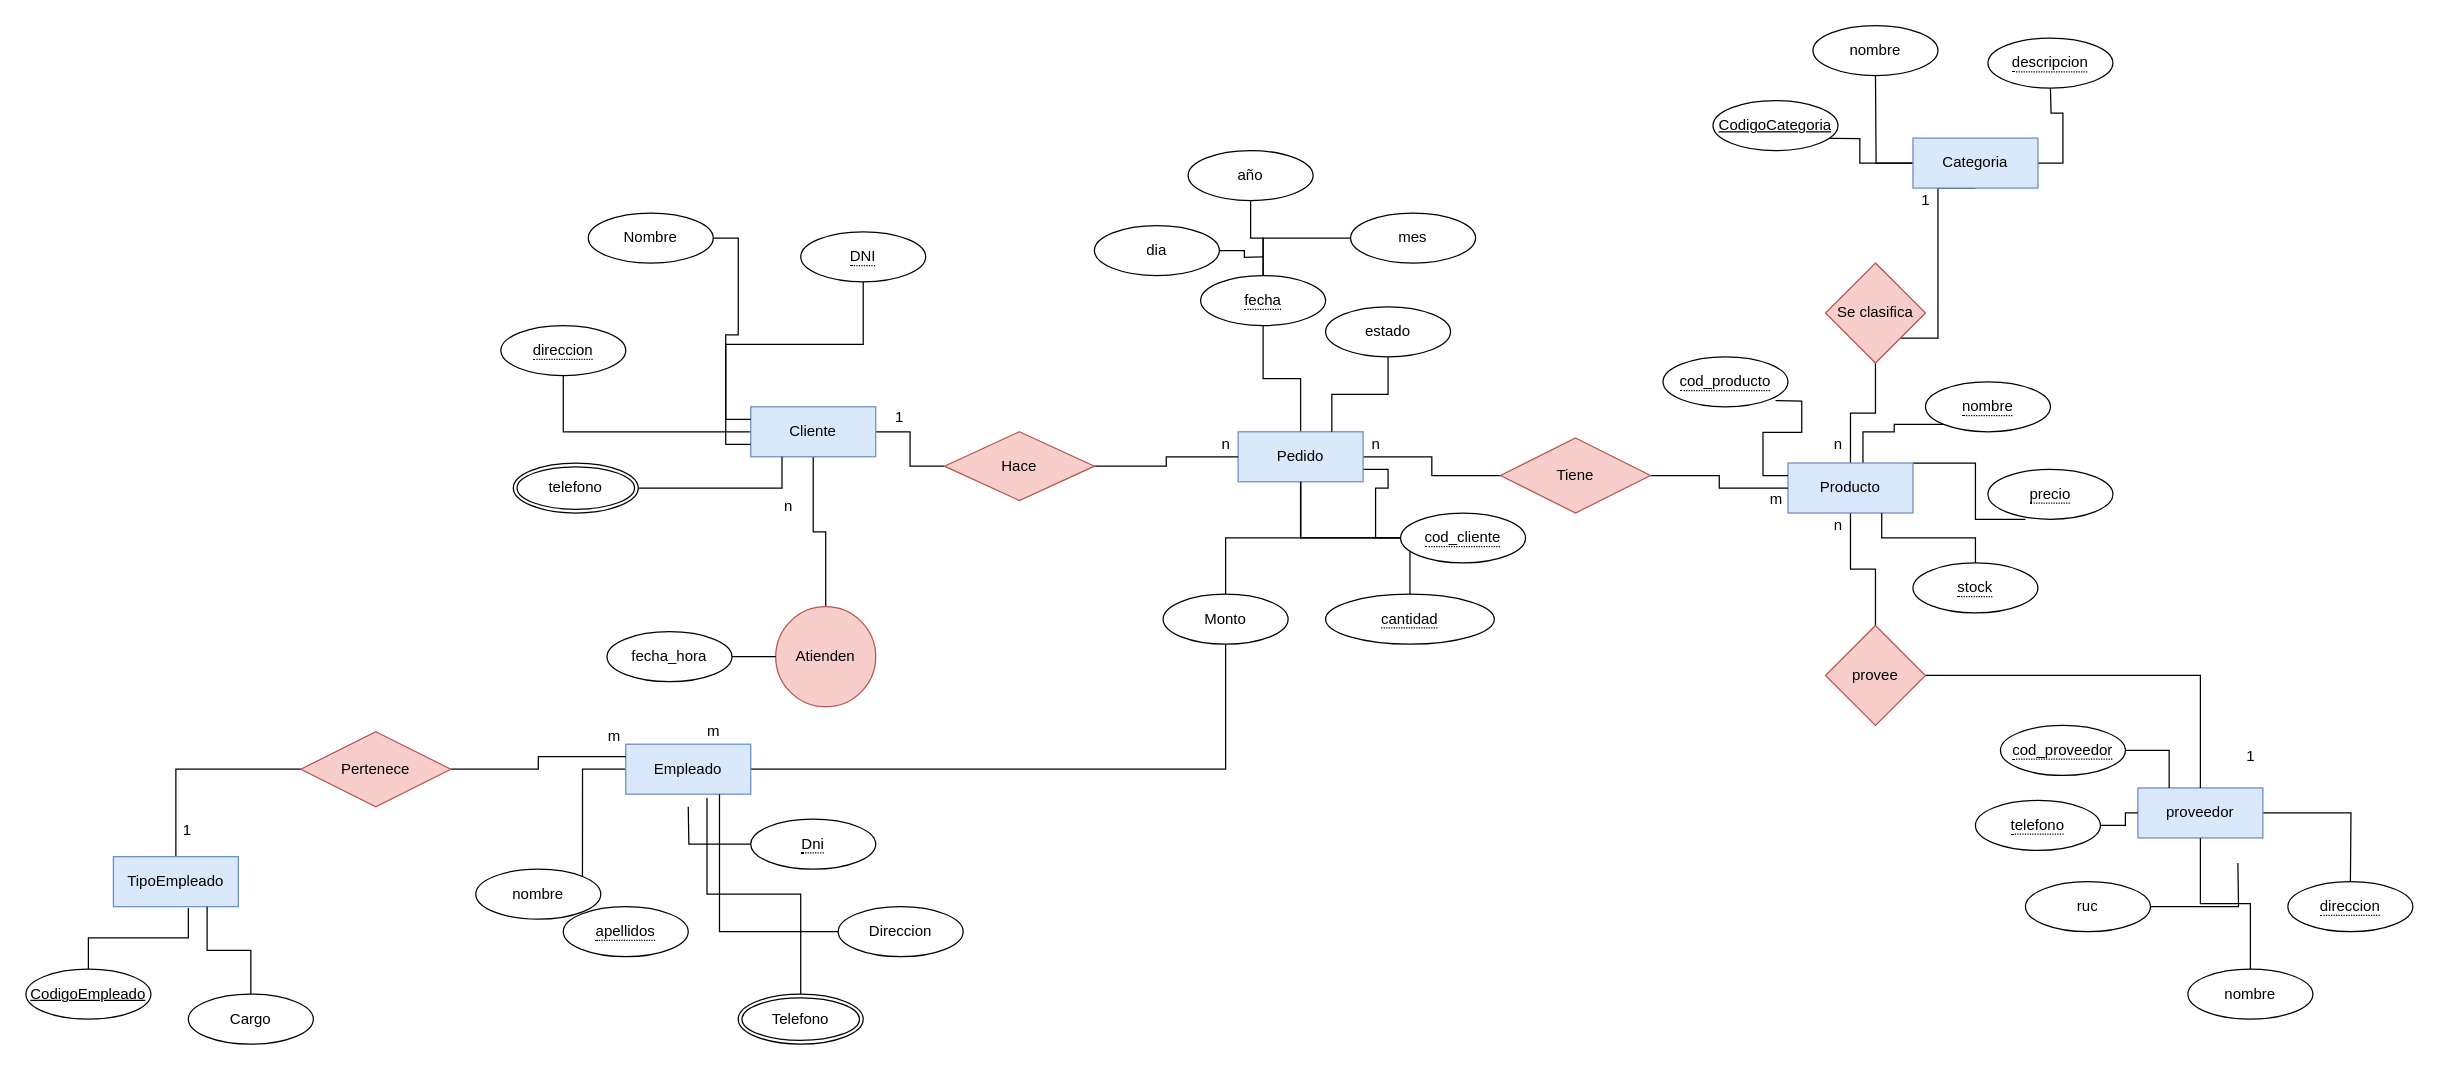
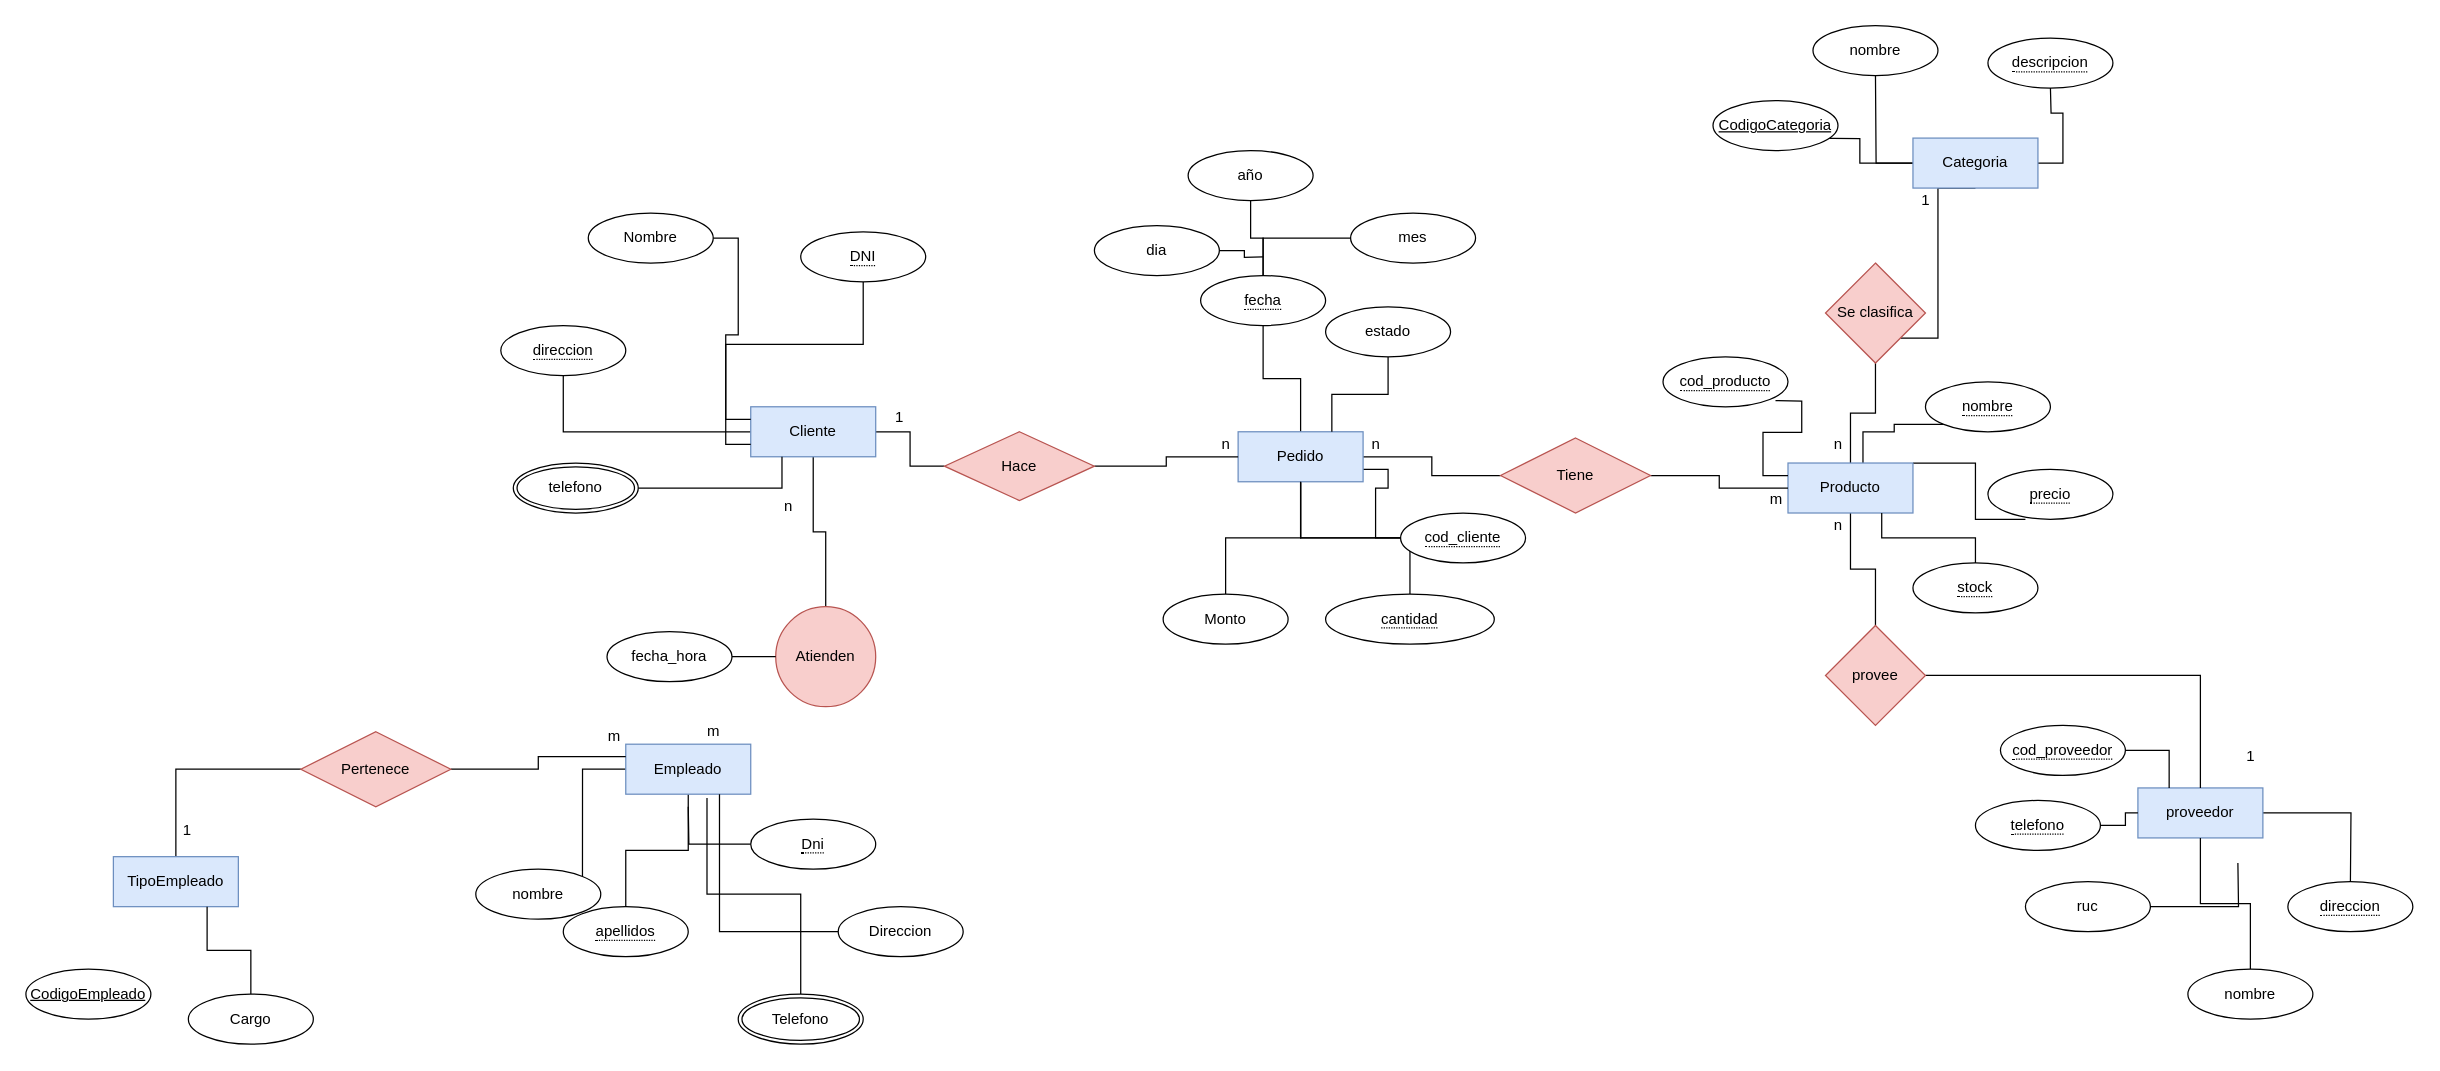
(1051, 769) -> (632, 851)
(137, 938) -> none
